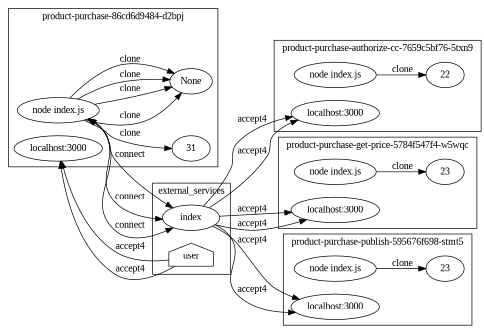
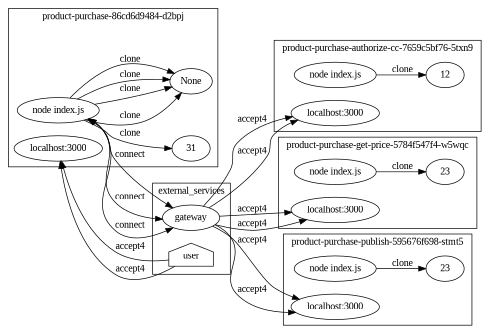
(445, 75) -> (445, 75)
(191, 218) -> (191, 218)
